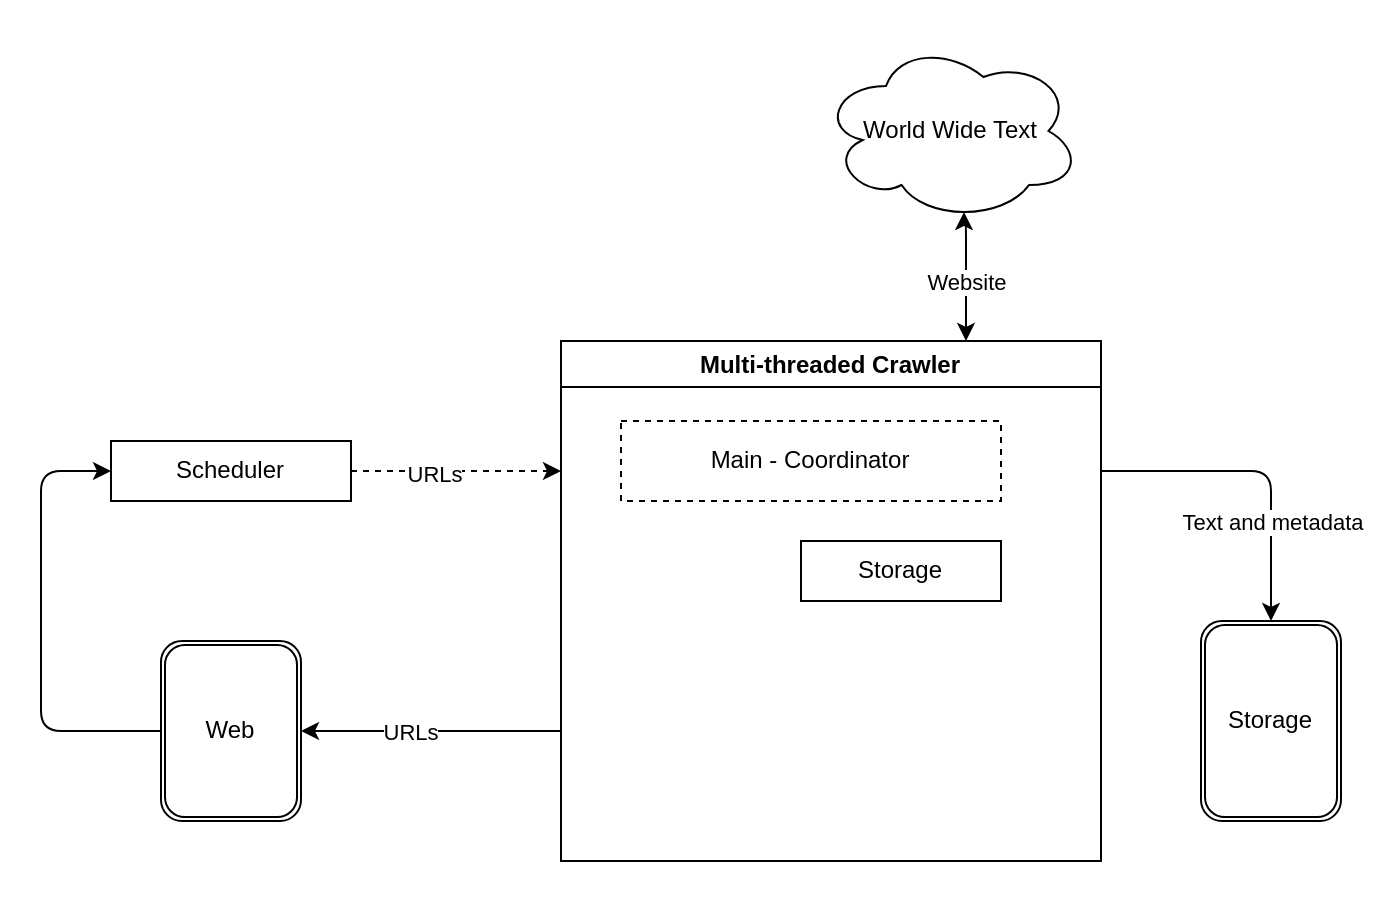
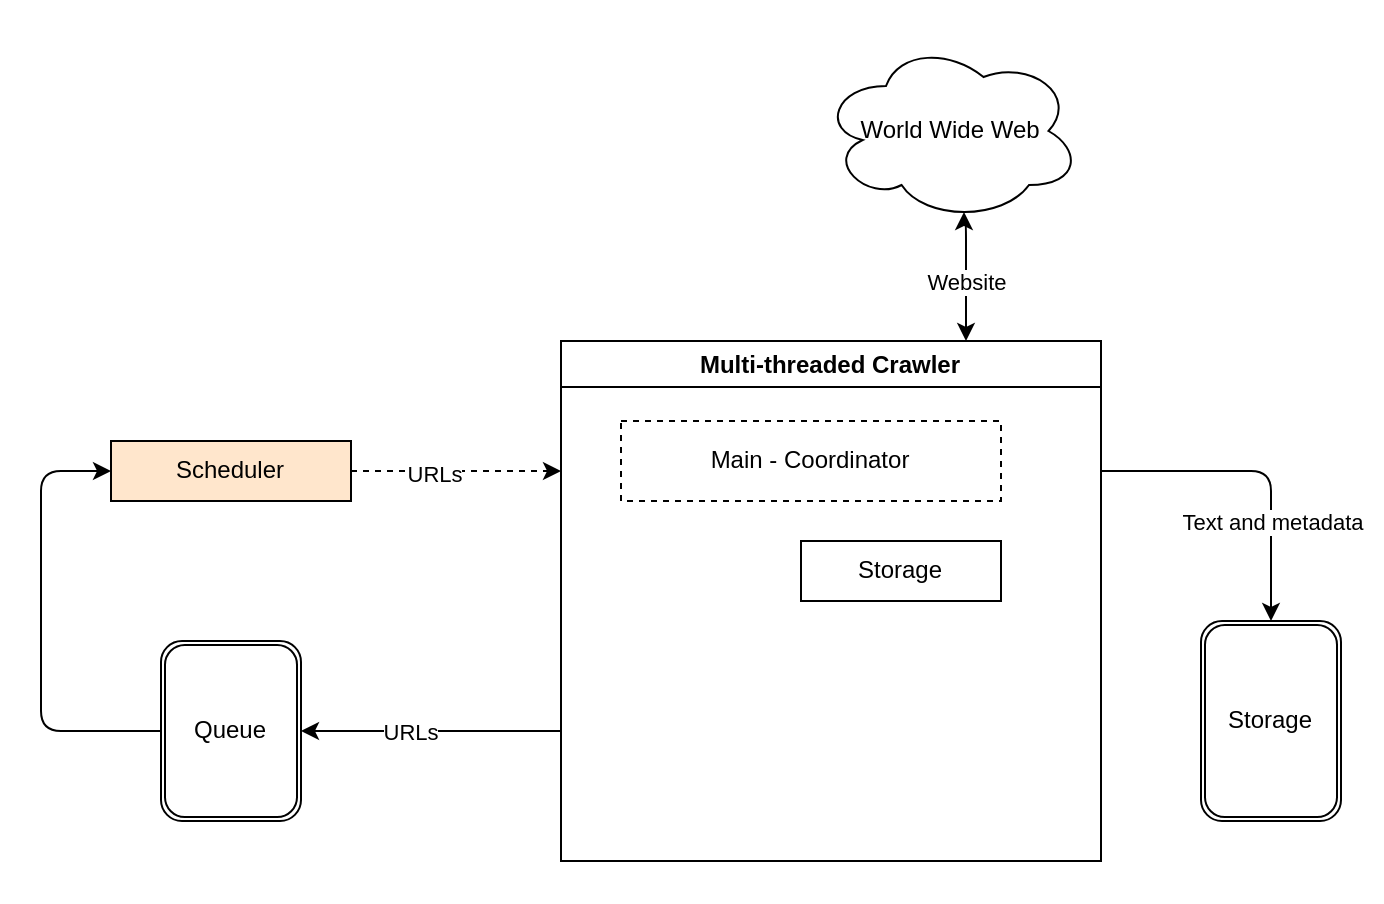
(951, 131) -> (951, 131)
(231, 471) -> (231, 471)
(231, 731) -> (231, 731)
